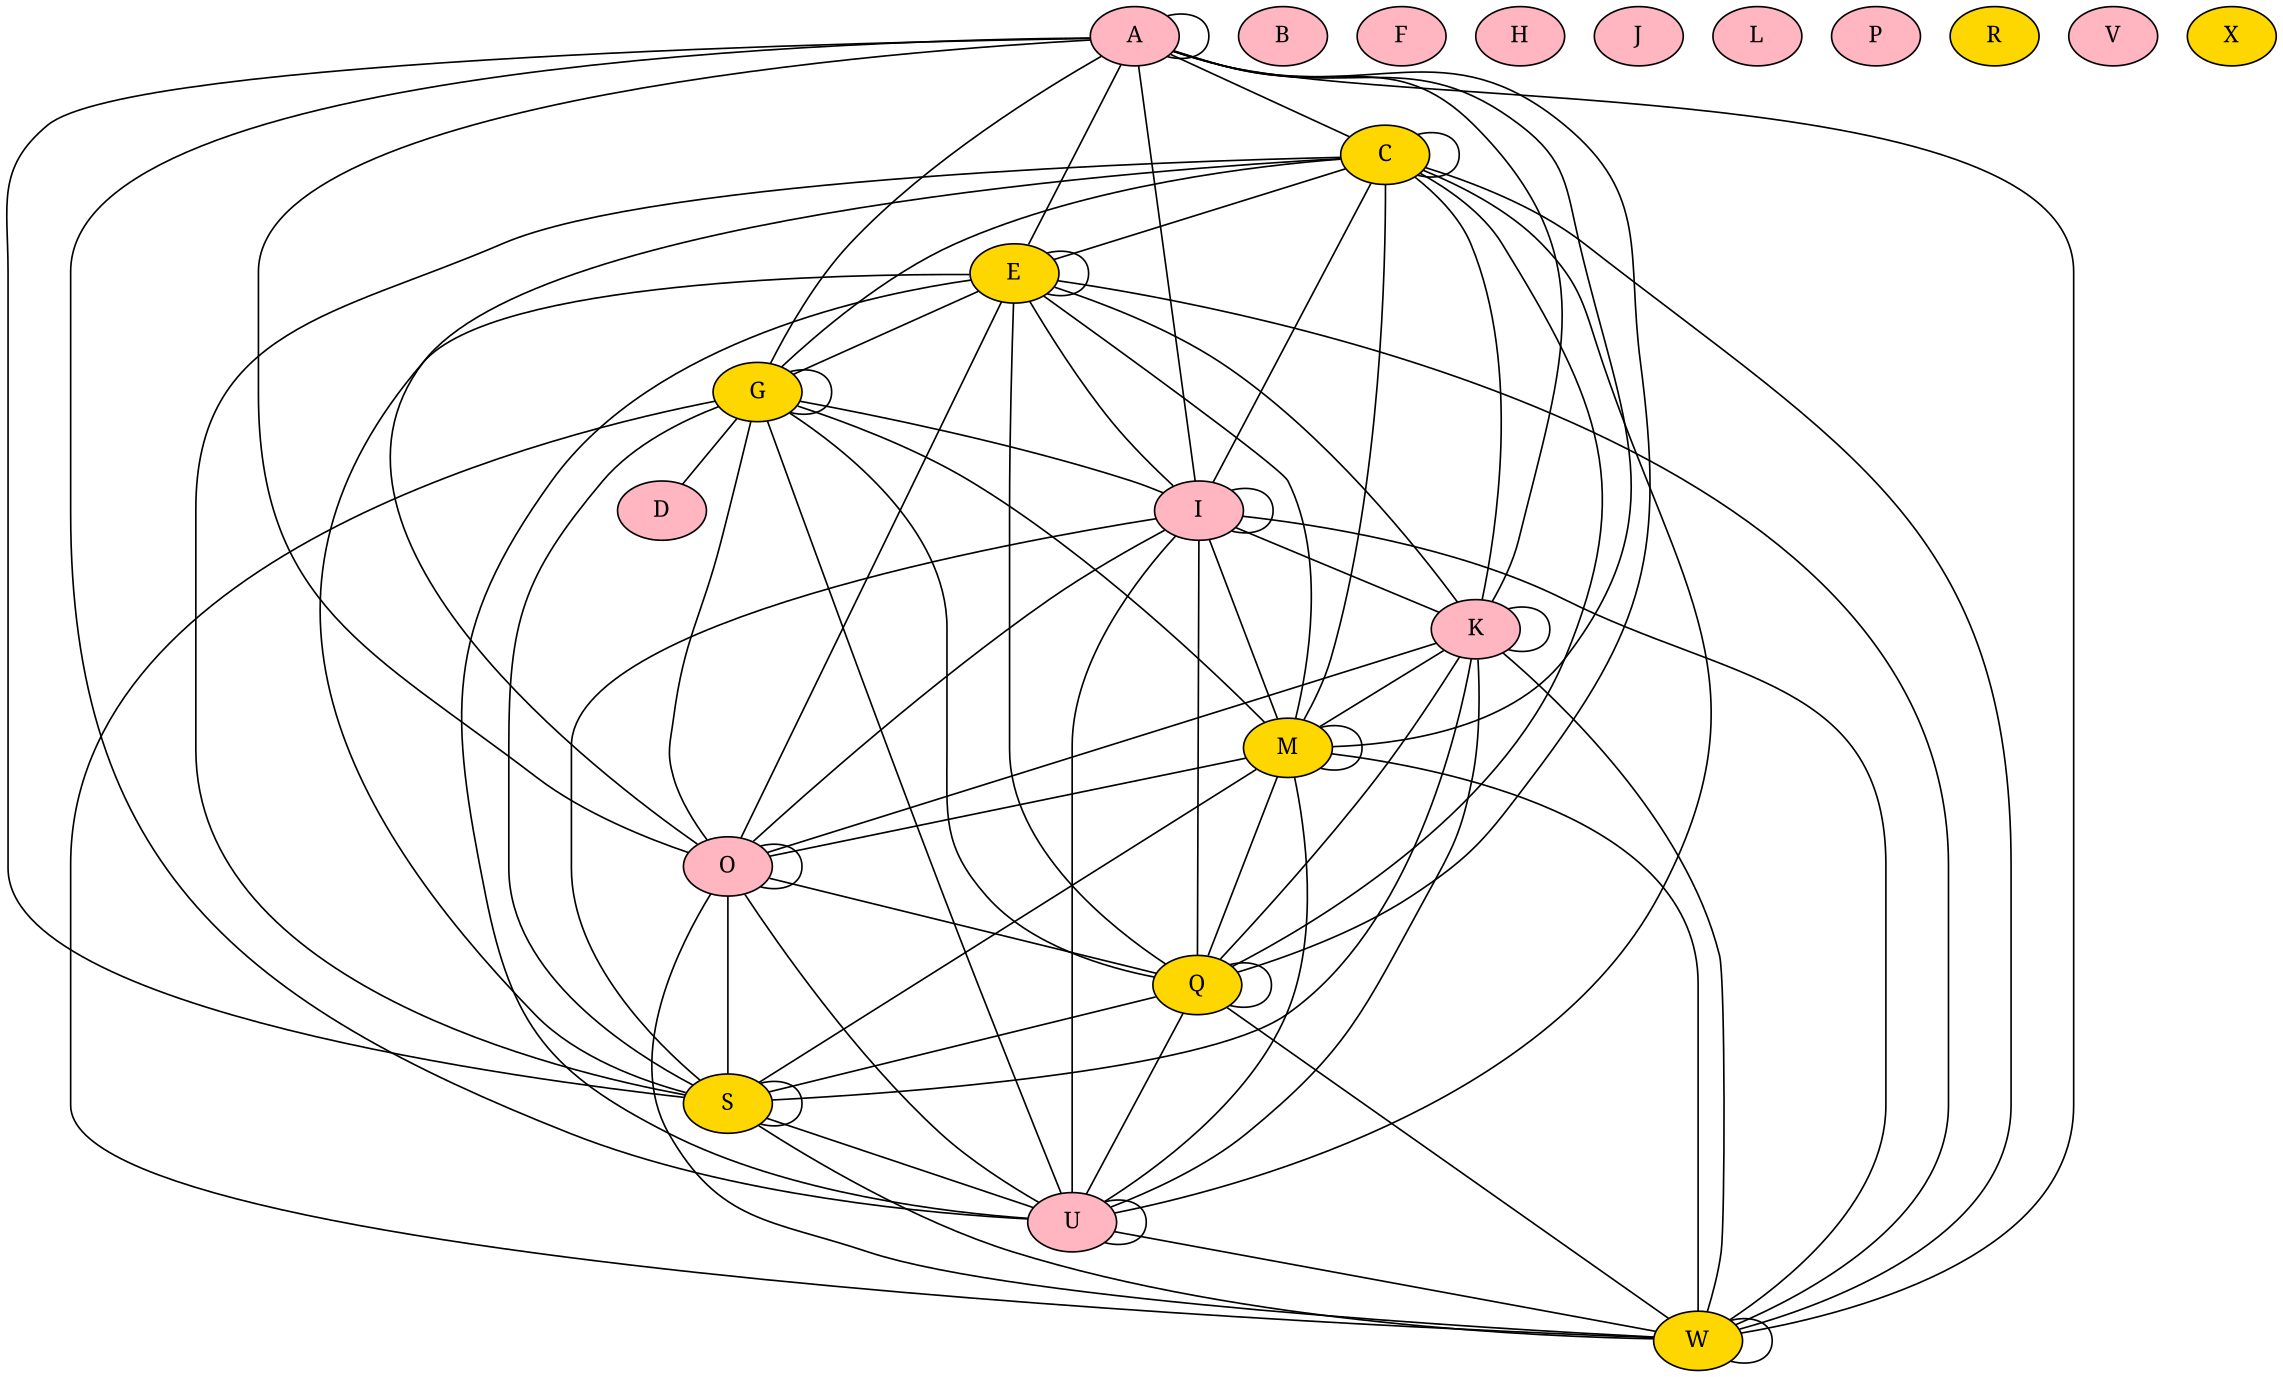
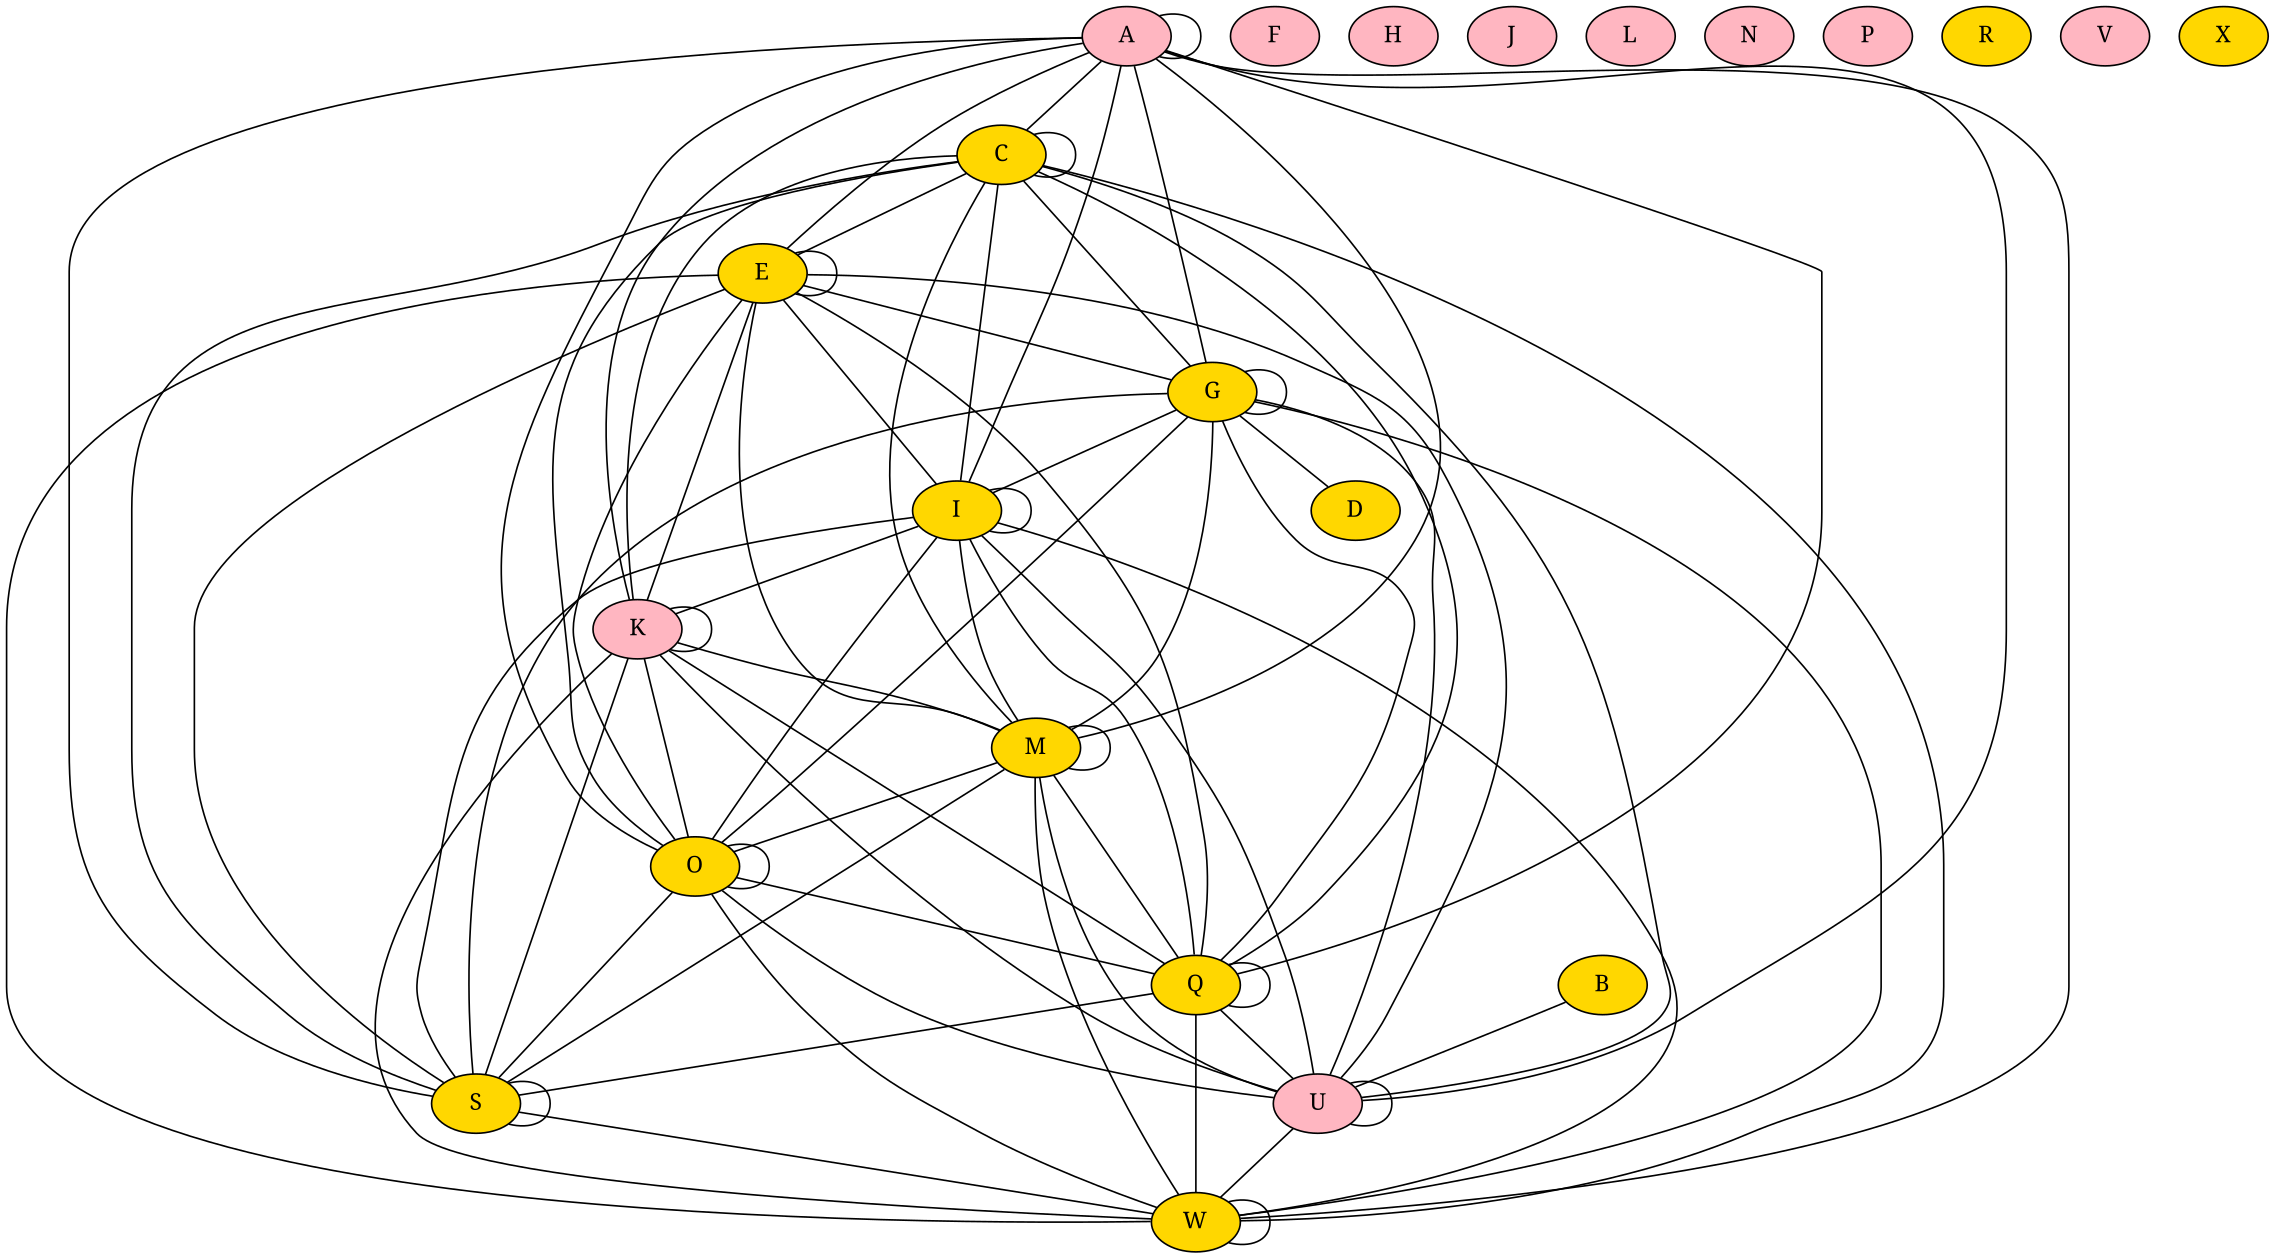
(1283, 36) -> (1603, 985)
none -> (1749, 36)
(662, 511) -> (1356, 511)
(1199, 511) -> (957, 511)
(728, 866) -> (695, 866)
(900, 1163) -> (1461, 1045)
